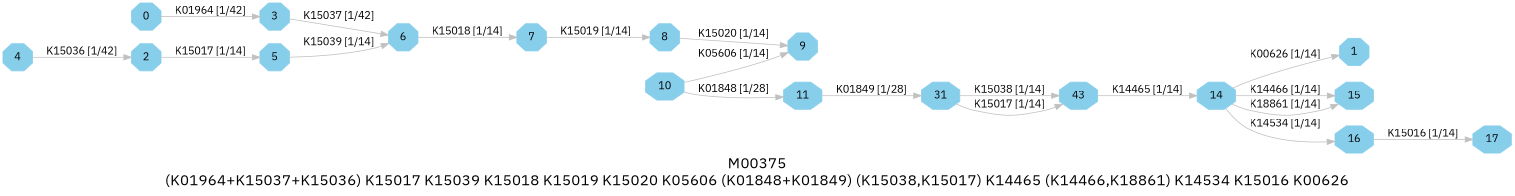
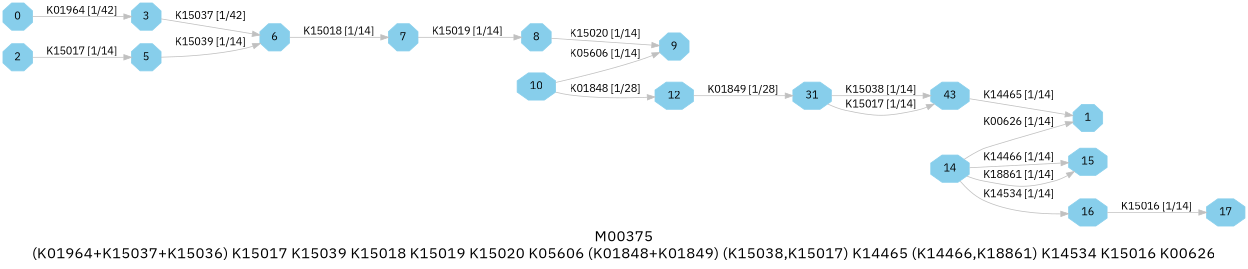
(18, 57) -> none
(803, 96) -> (674, 96)
(1144, 96) -> (1017, 107)
